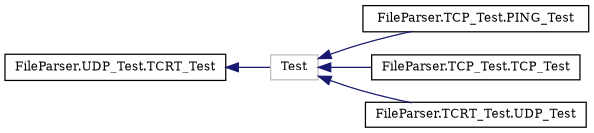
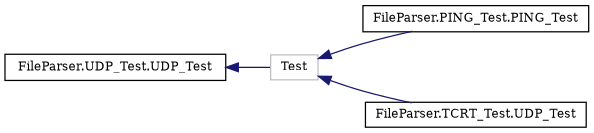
(476, 19) -> (476, 19)
(115, 67) -> (115, 67)
(476, 67) -> none
